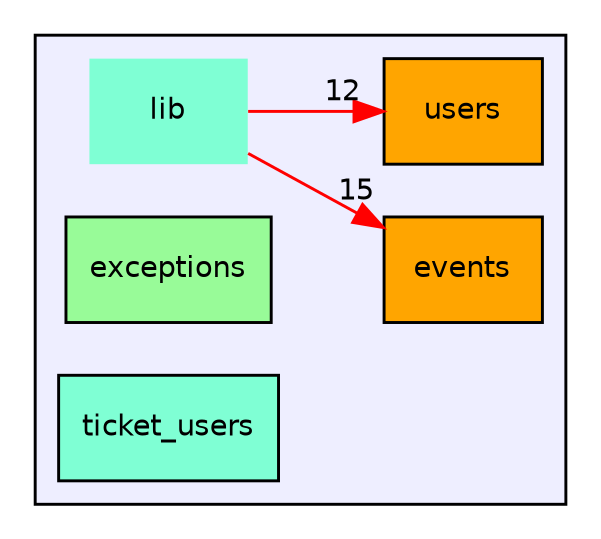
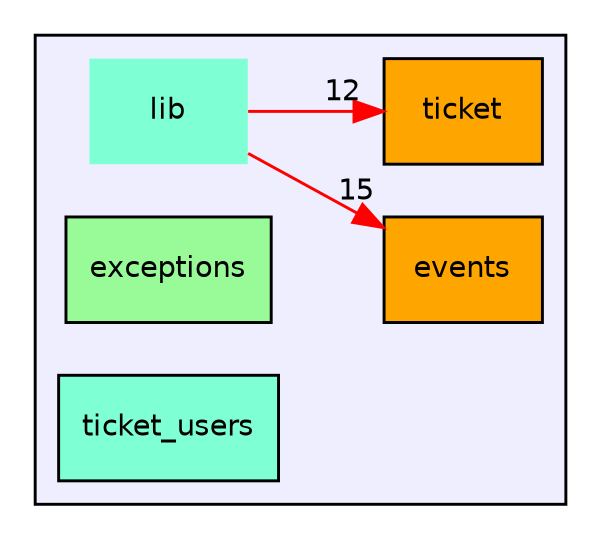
(463, 111) -> (463, 111)
